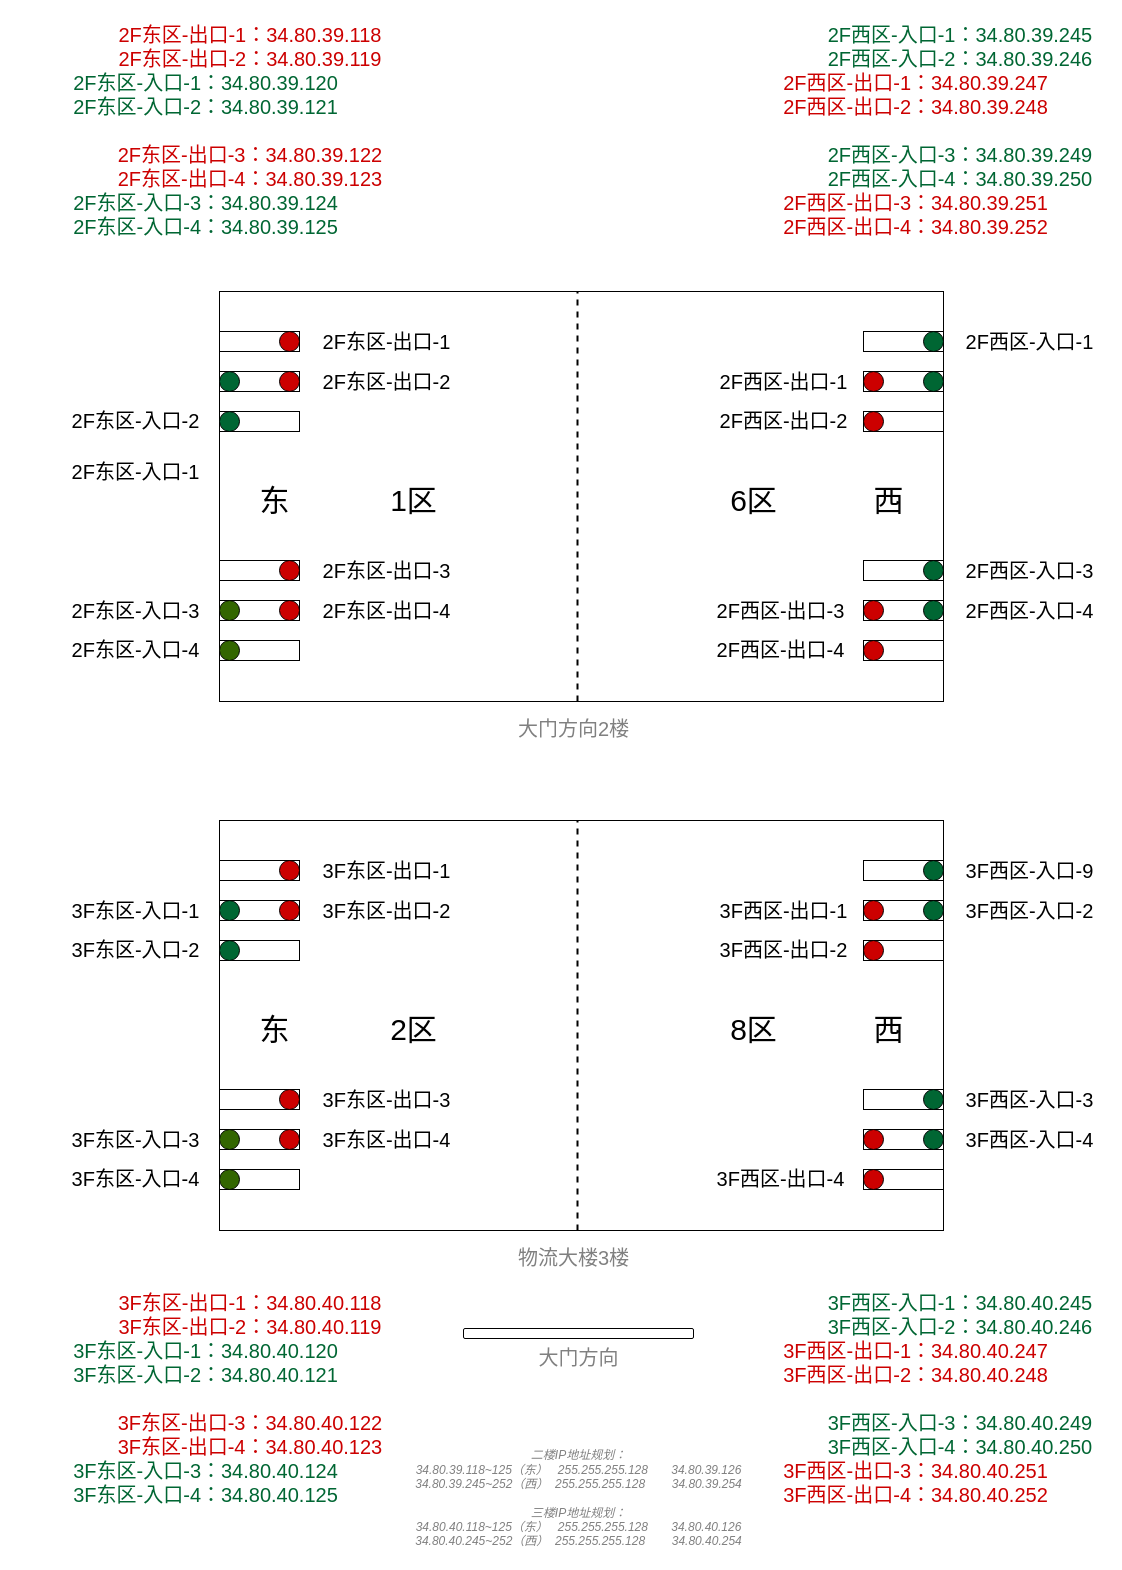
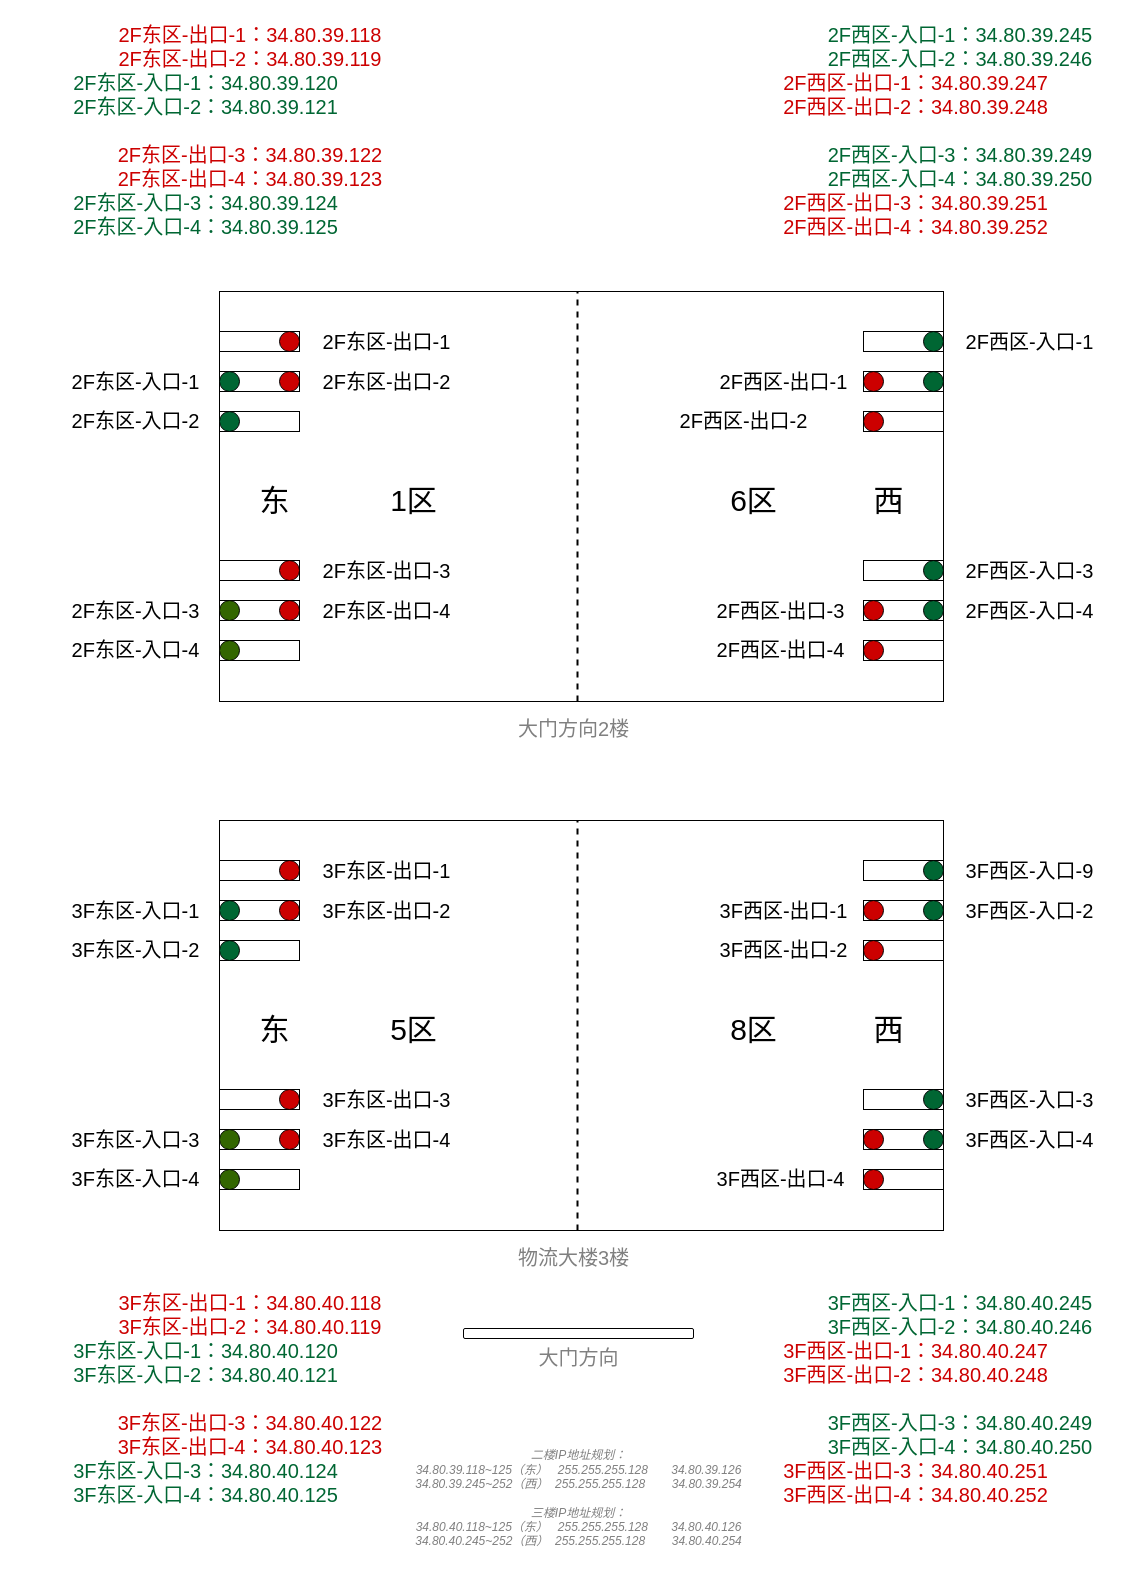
(784, 421) -> (744, 421)
(136, 472) -> (136, 382)
(414, 1030) -> (414, 1030)
